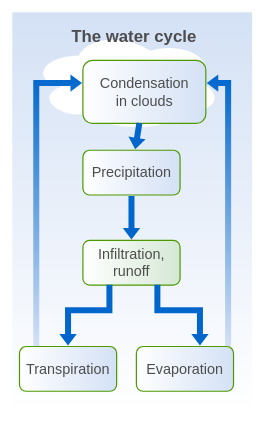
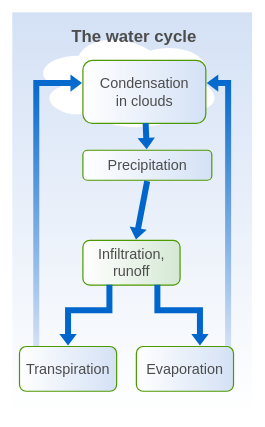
(132, 173) -> (147, 165)
